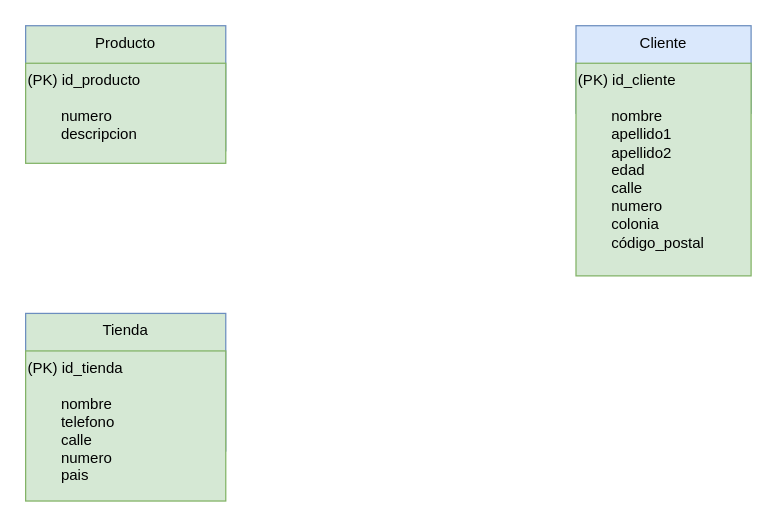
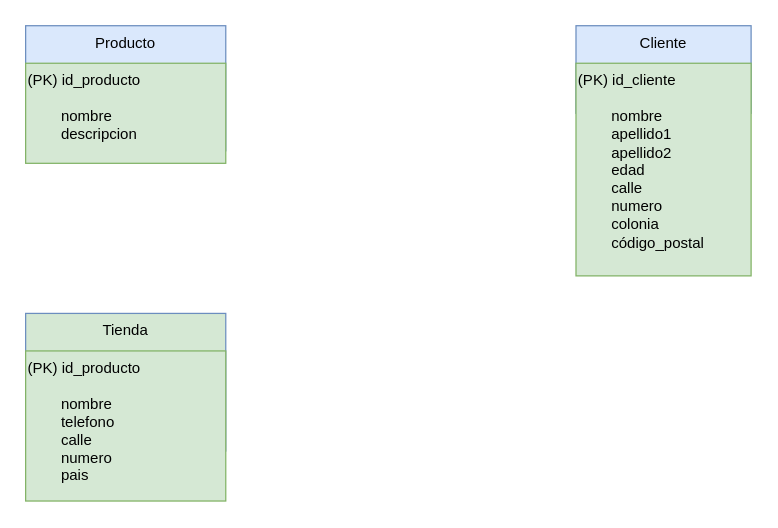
(126, 43) -> (126, 43)
(91, 99) -> (91, 99)
(81, 413) -> (91, 413)
